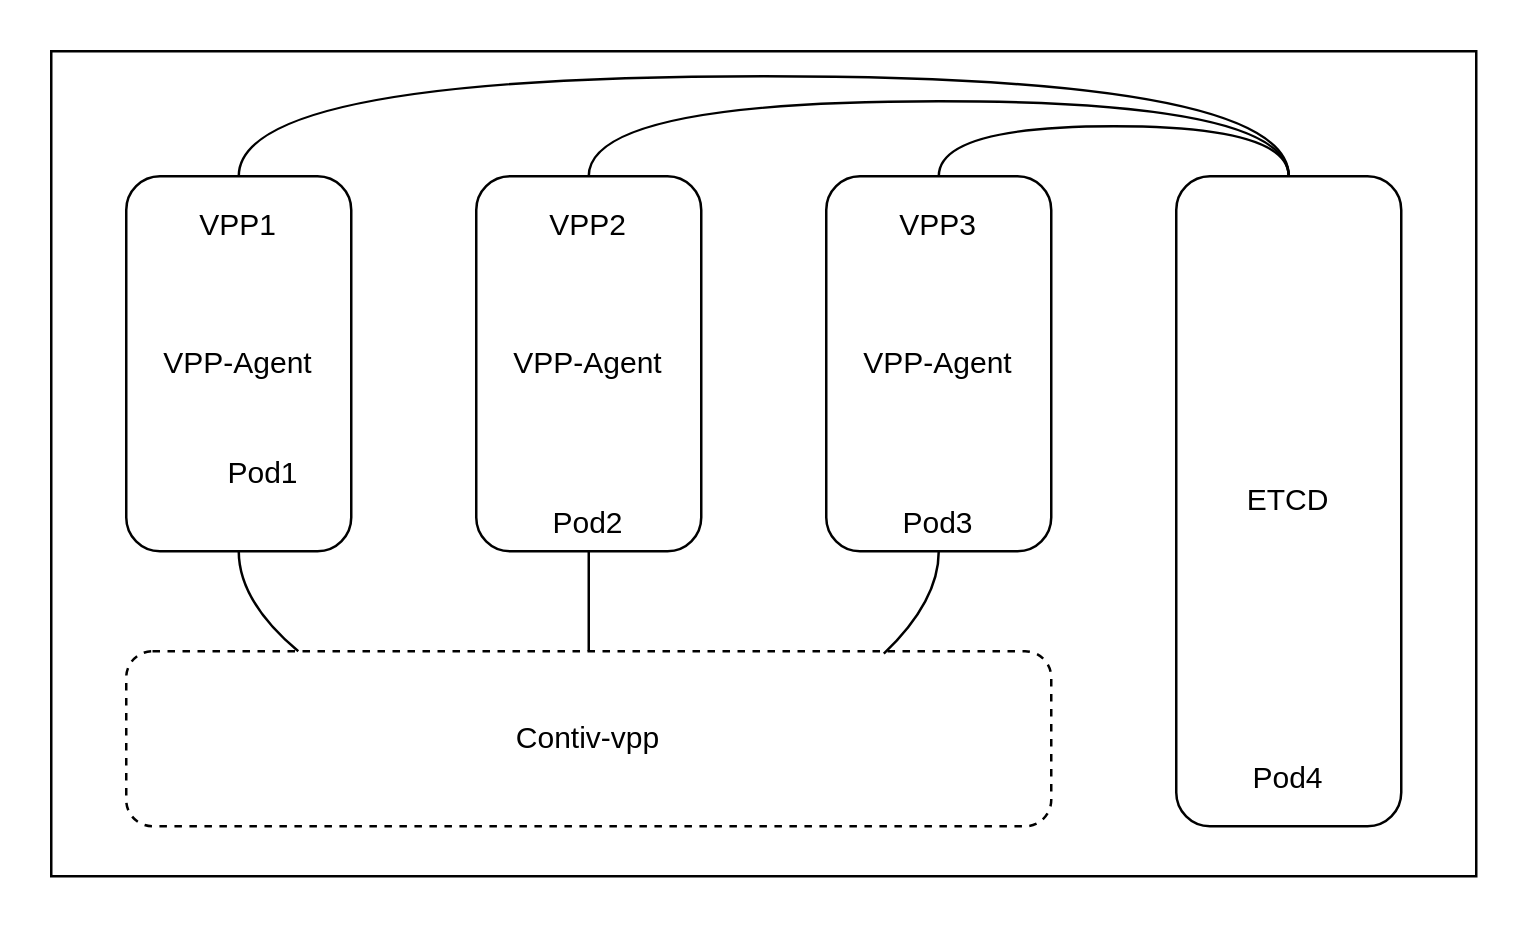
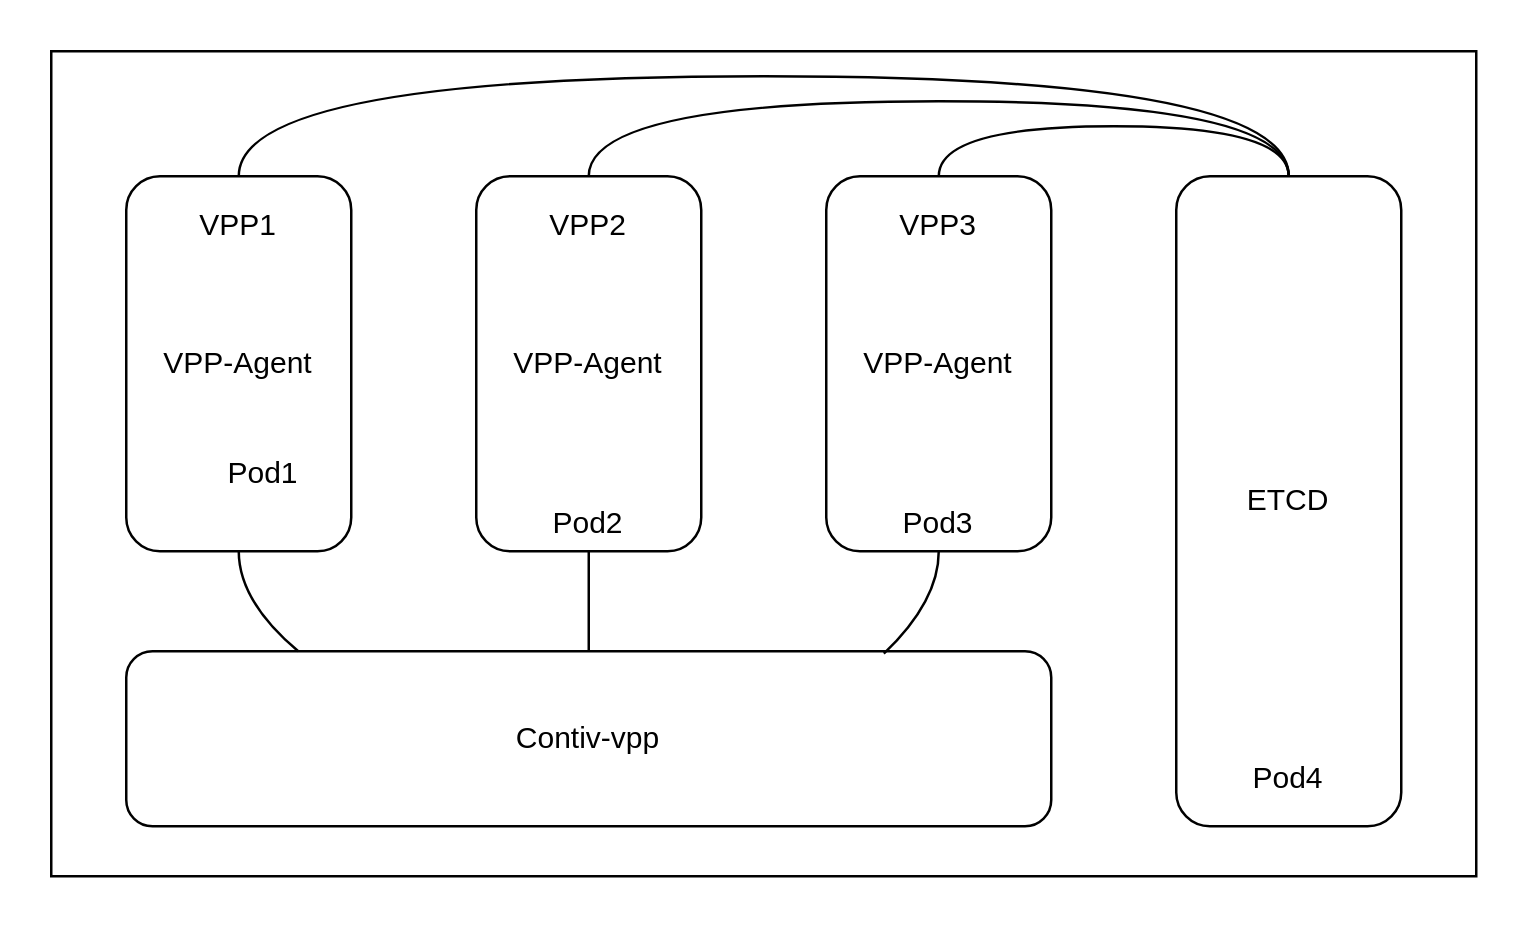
(589, 739) -> (589, 739)
